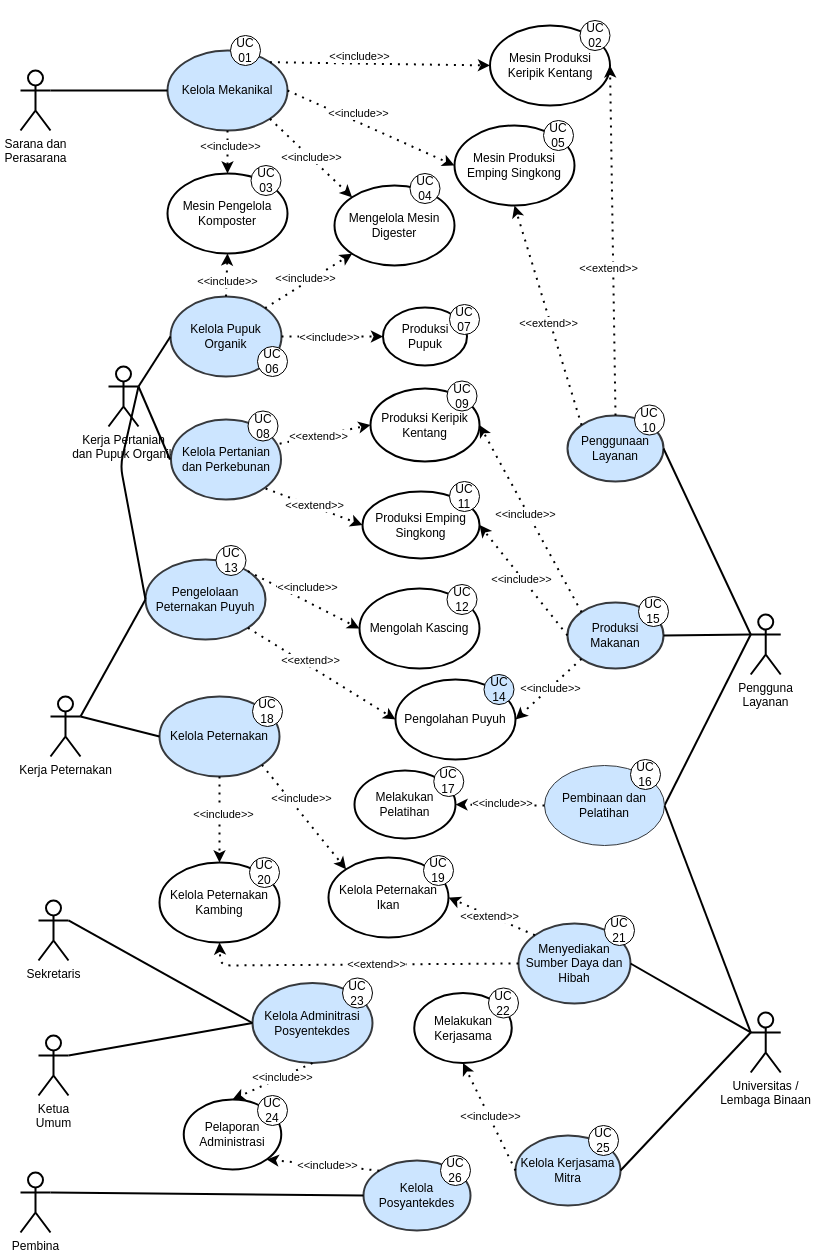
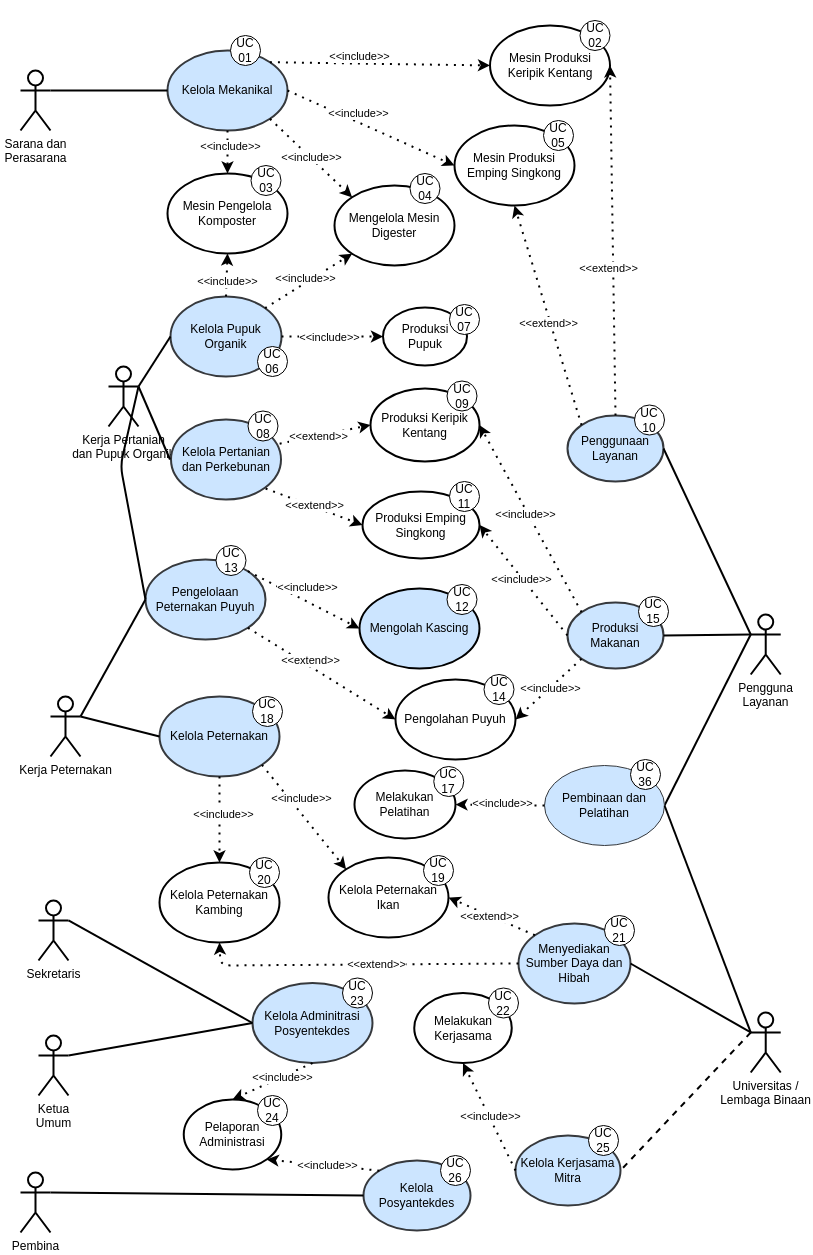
(420, 629) -> (420, 629)
(499, 690) -> (499, 690)
(646, 775) -> (646, 775)
(685, 1103) -> (685, 1103)
